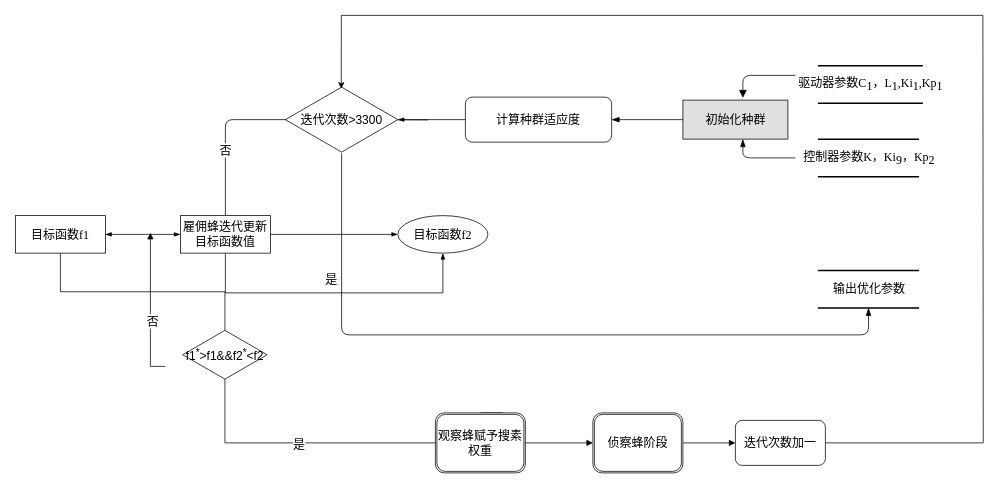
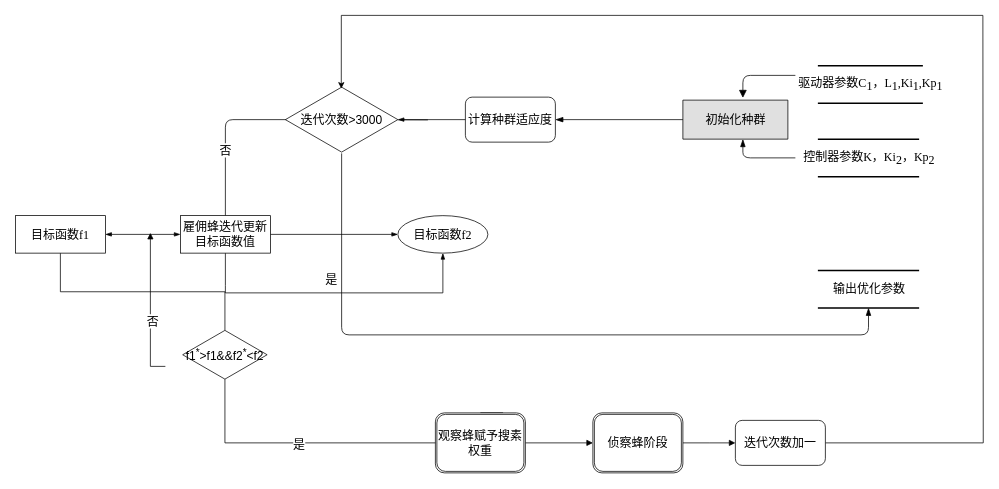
(342, 120) -> (342, 120)
(539, 120) -> (510, 120)
(869, 158) -> (869, 158)
